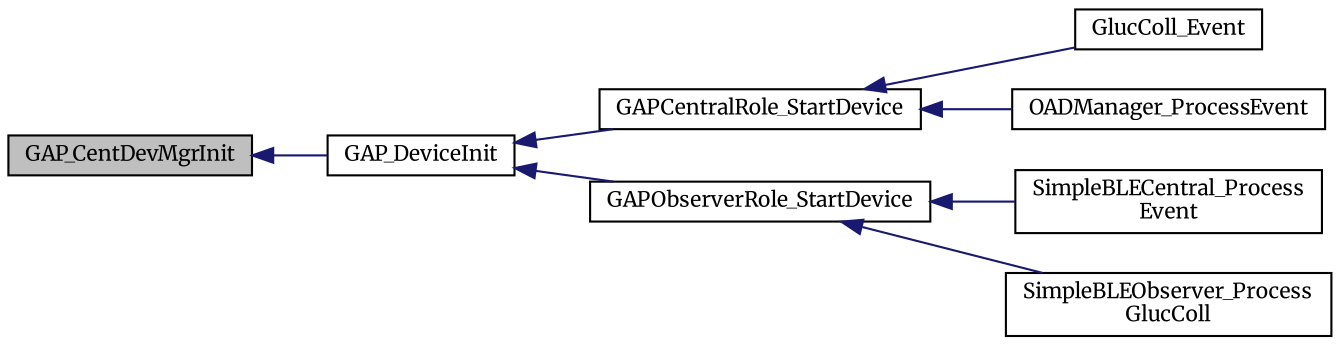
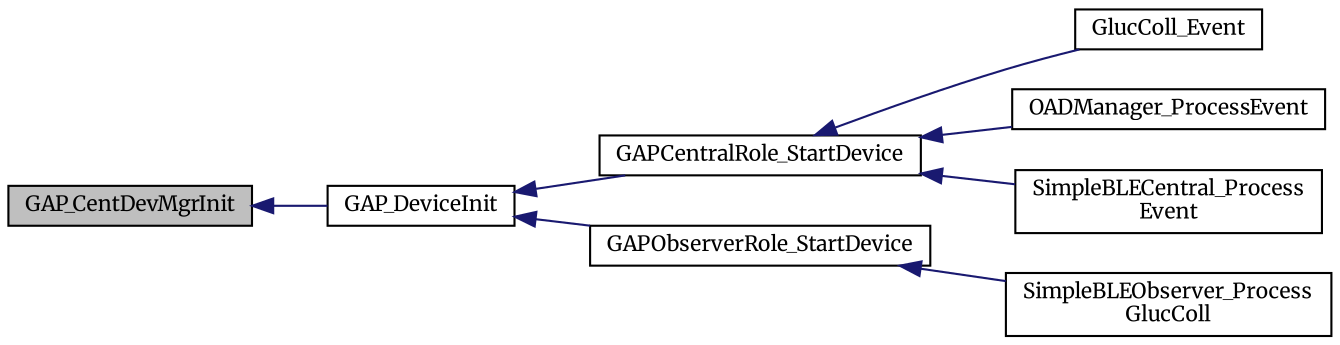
(983, 202) -> (979, 180)
